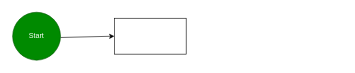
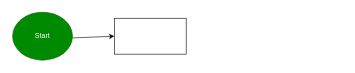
(36, 36) -> (42, 36)
